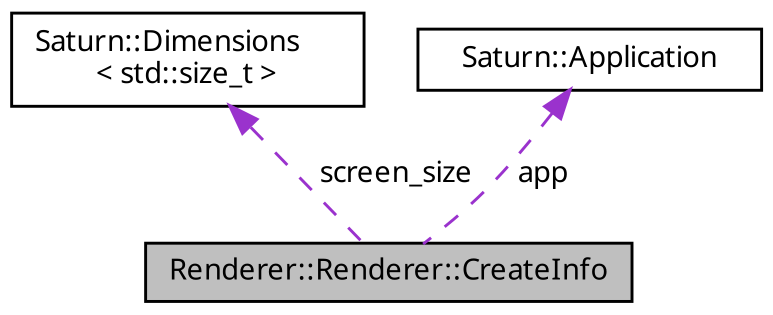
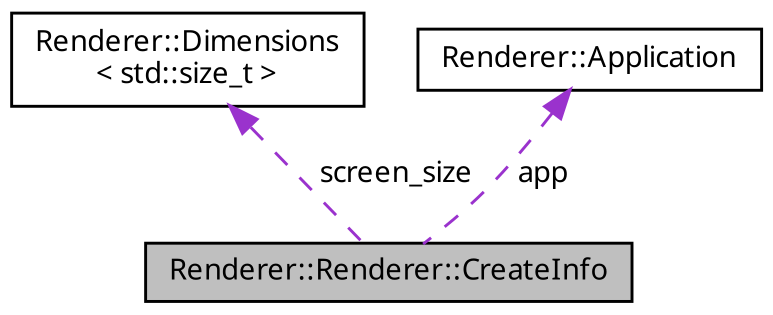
(188, 60) -> (188, 60)
(590, 60) -> (590, 60)
